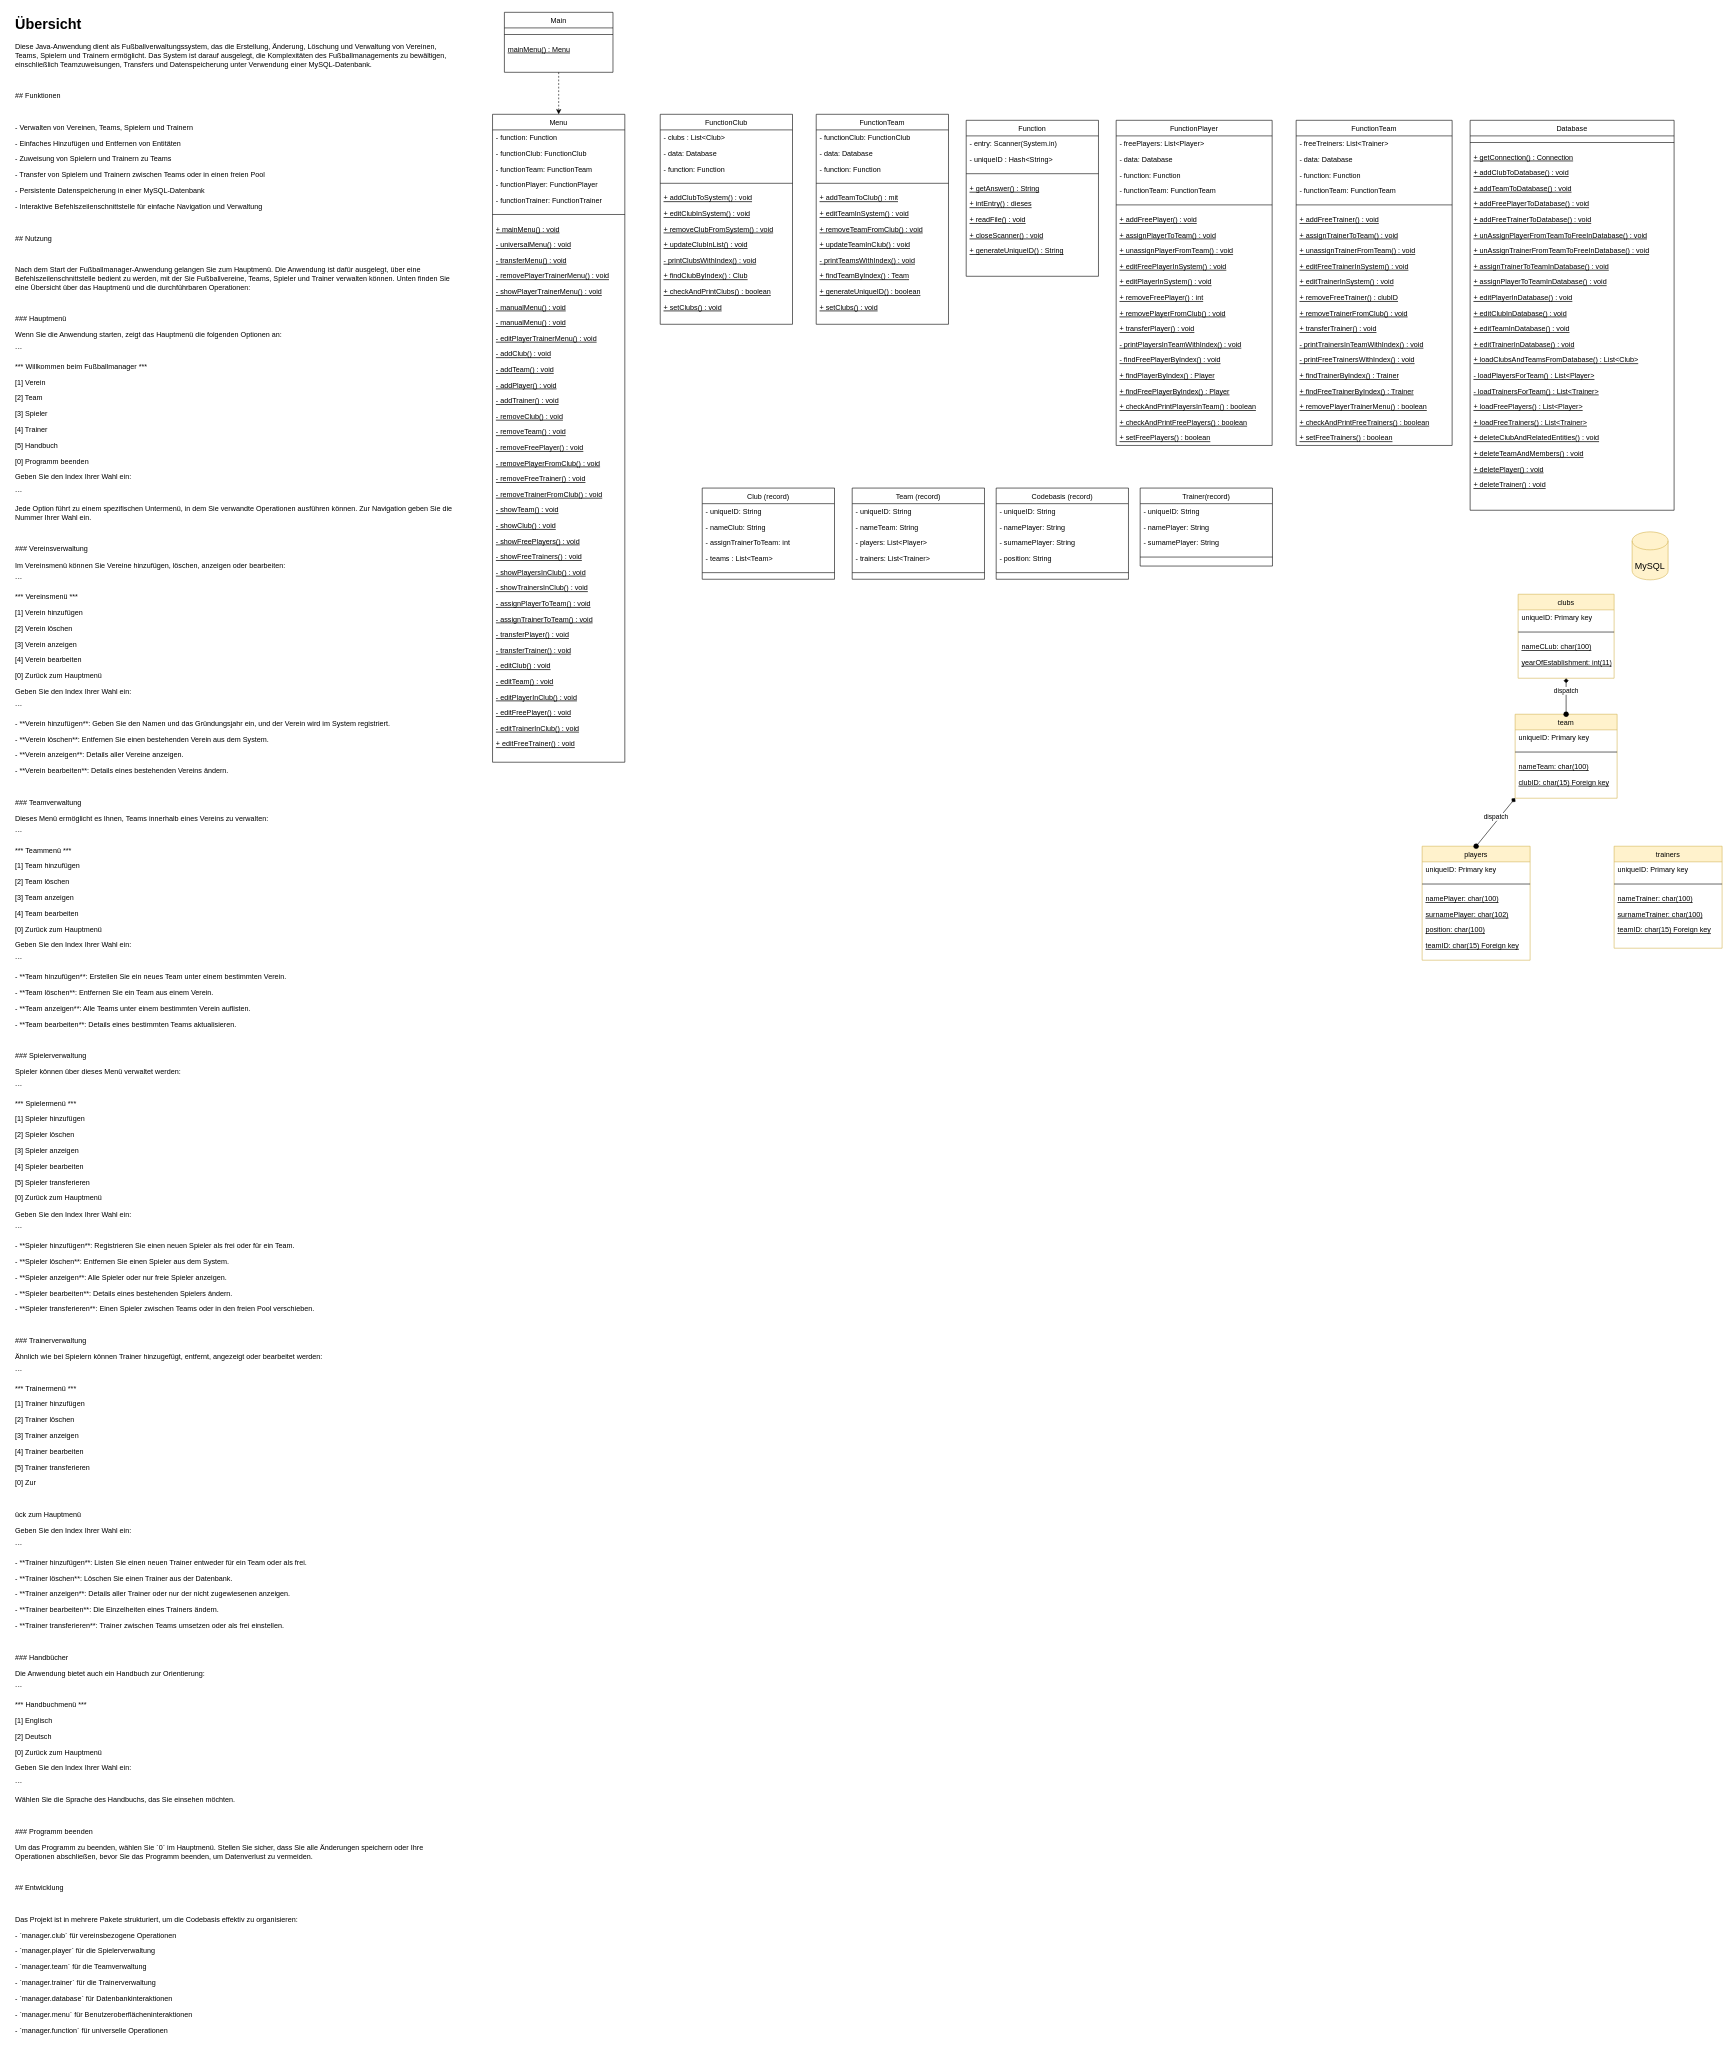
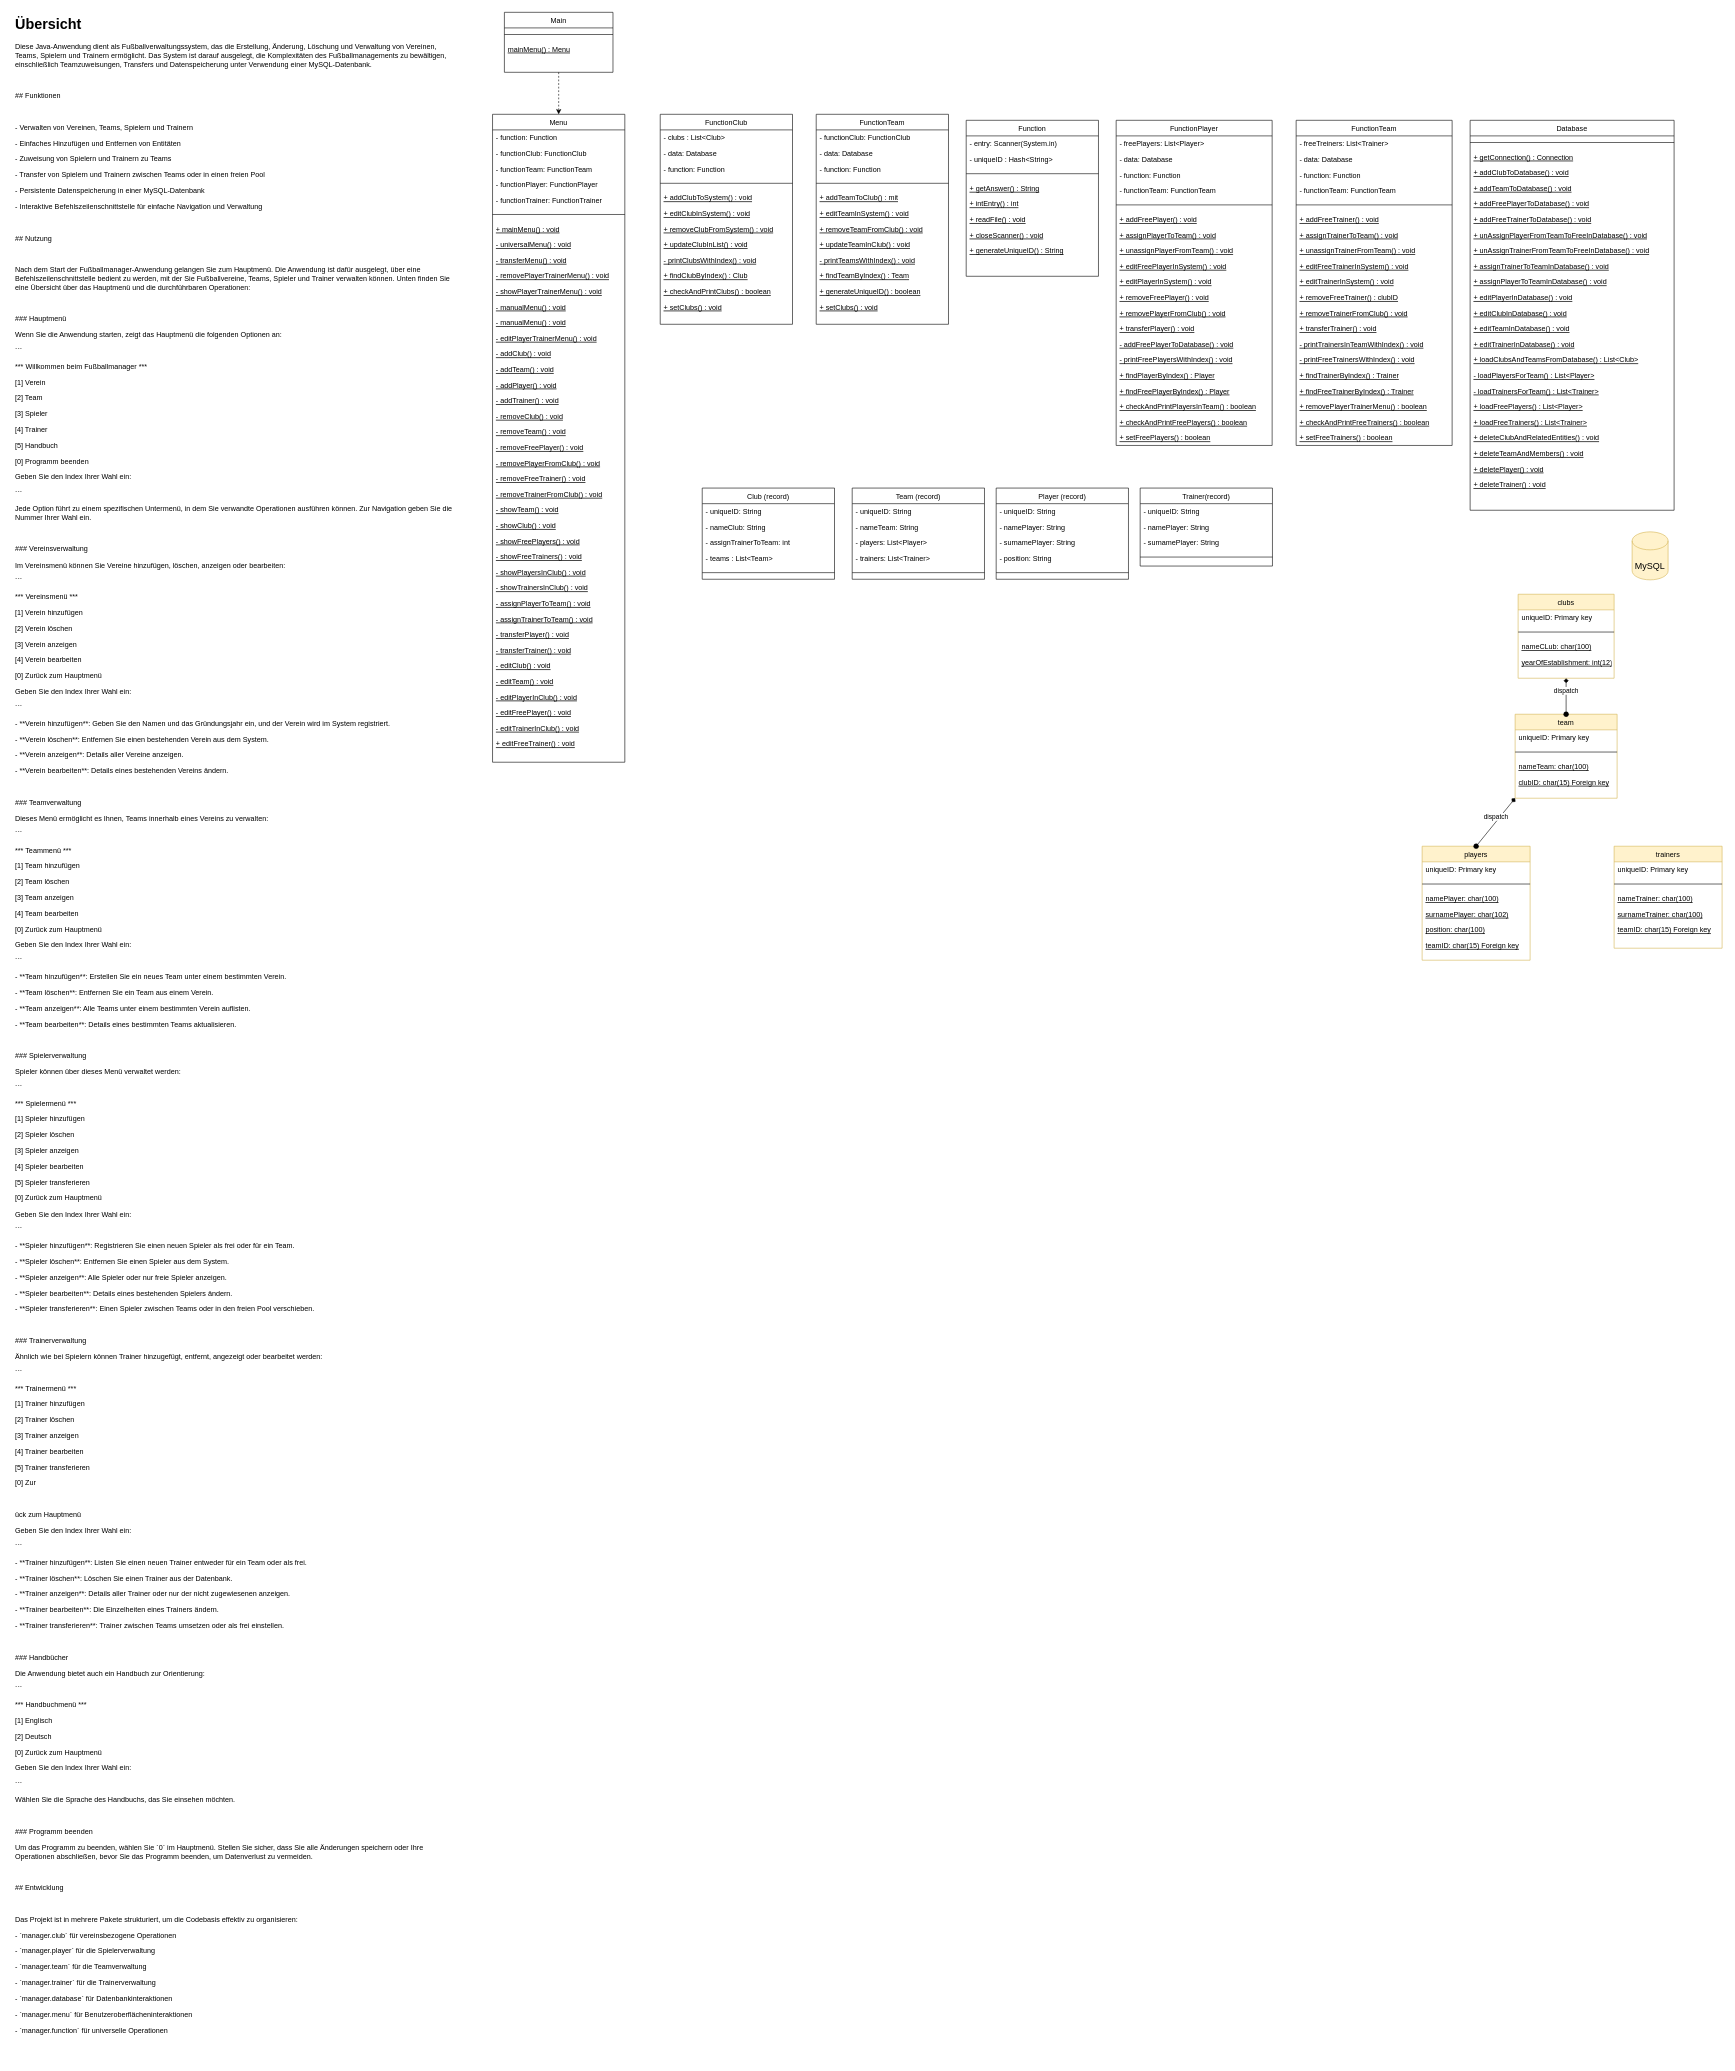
(1006, 204) -> (1000, 204)
(1166, 298) -> (1168, 298)
(1189, 344) -> (1183, 344)
(1178, 360) -> (1185, 360)
(1062, 496) -> (1062, 496)
(1573, 662) -> (1573, 662)
